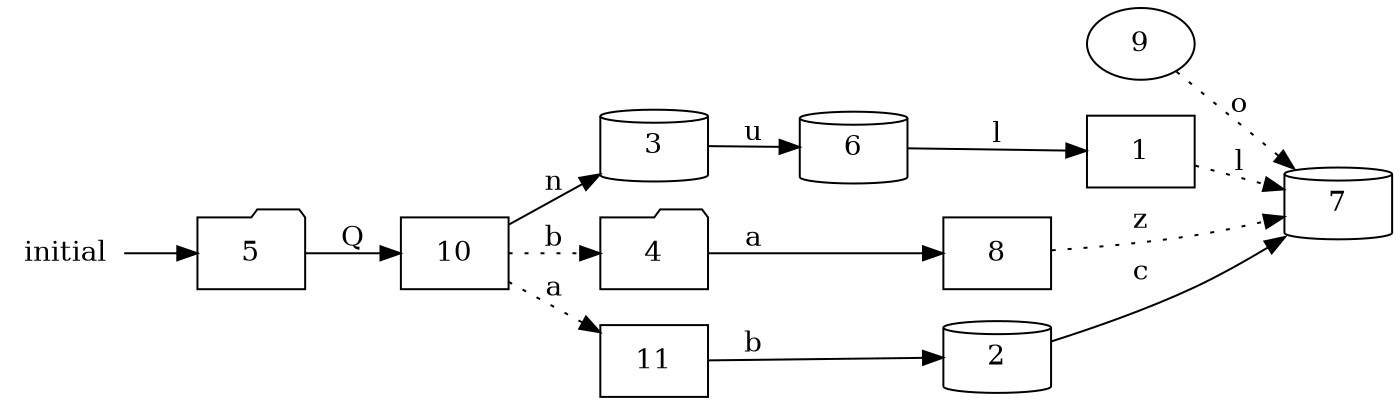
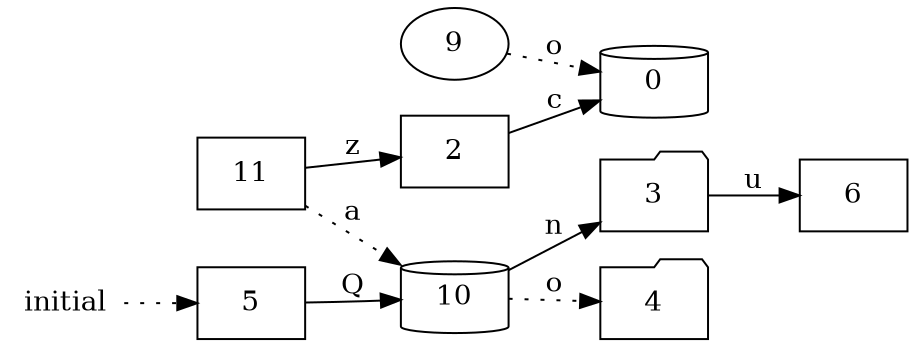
(654, 146) -> (654, 195)
(854, 148) -> (854, 195)
(1141, 152) -> none
(1338, 203) -> (654, 82)
(554, 238) -> (554, 284)
(151, 253) -> (151, 303)
(251, 253) -> (251, 303)
(455, 253) -> (455, 297)
(997, 253) -> none
(545, 302) -> (344, 230)
(754, 344) -> (353, 147)
(997, 357) -> (455, 152)
